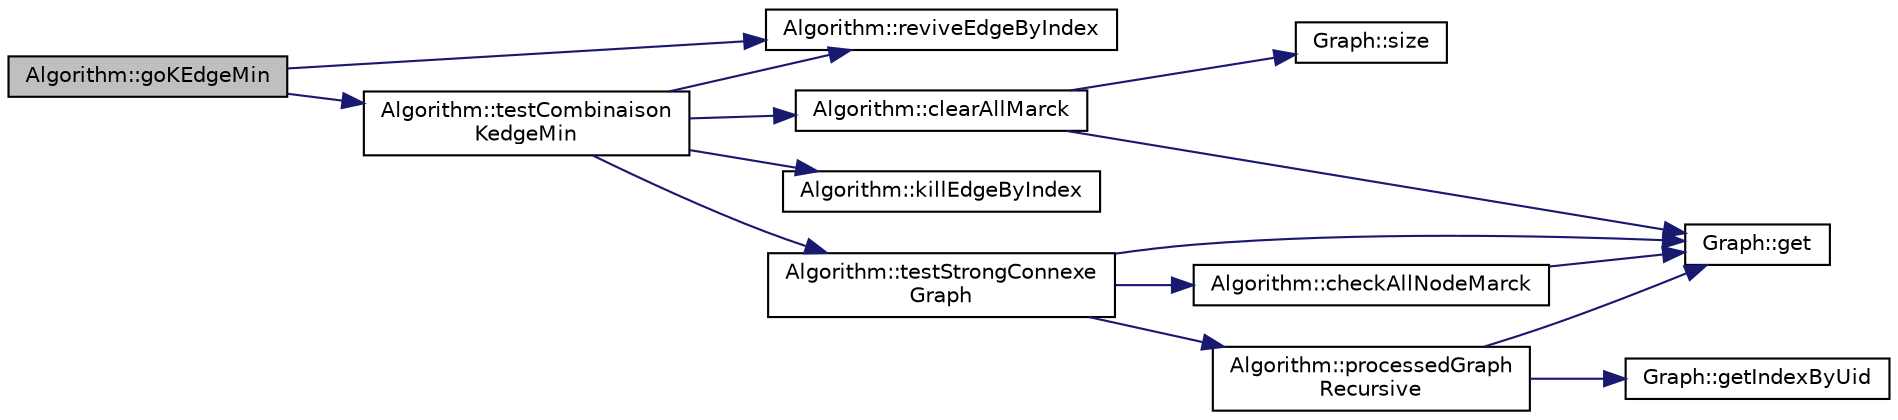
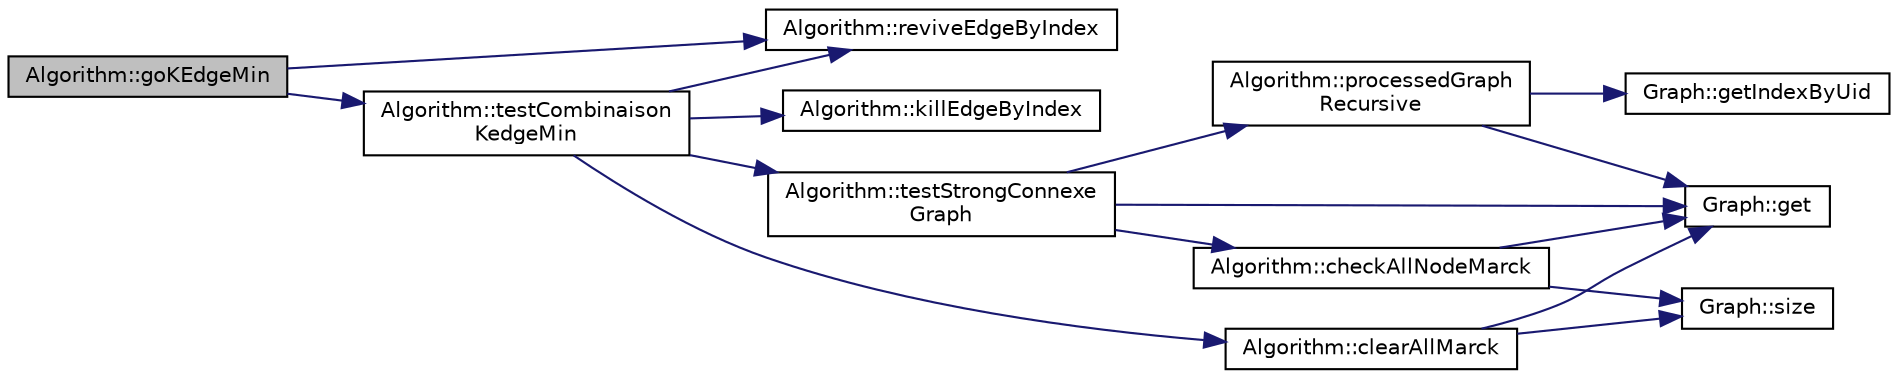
none -> (1608, 293)
